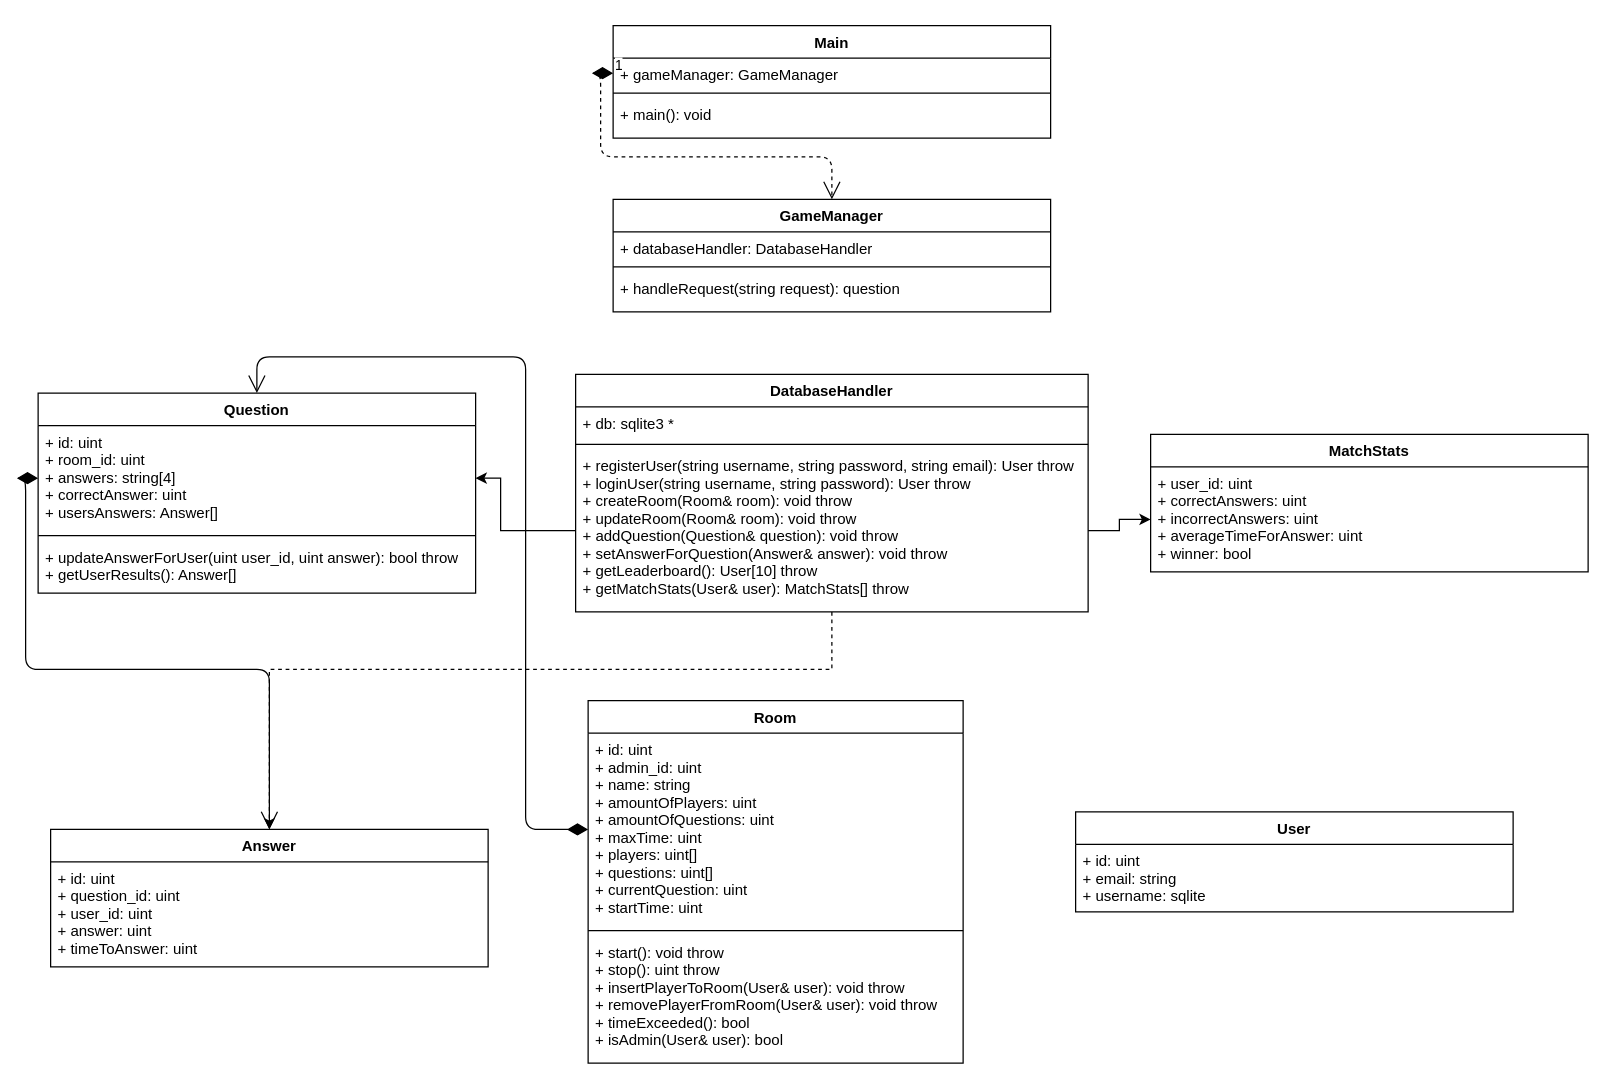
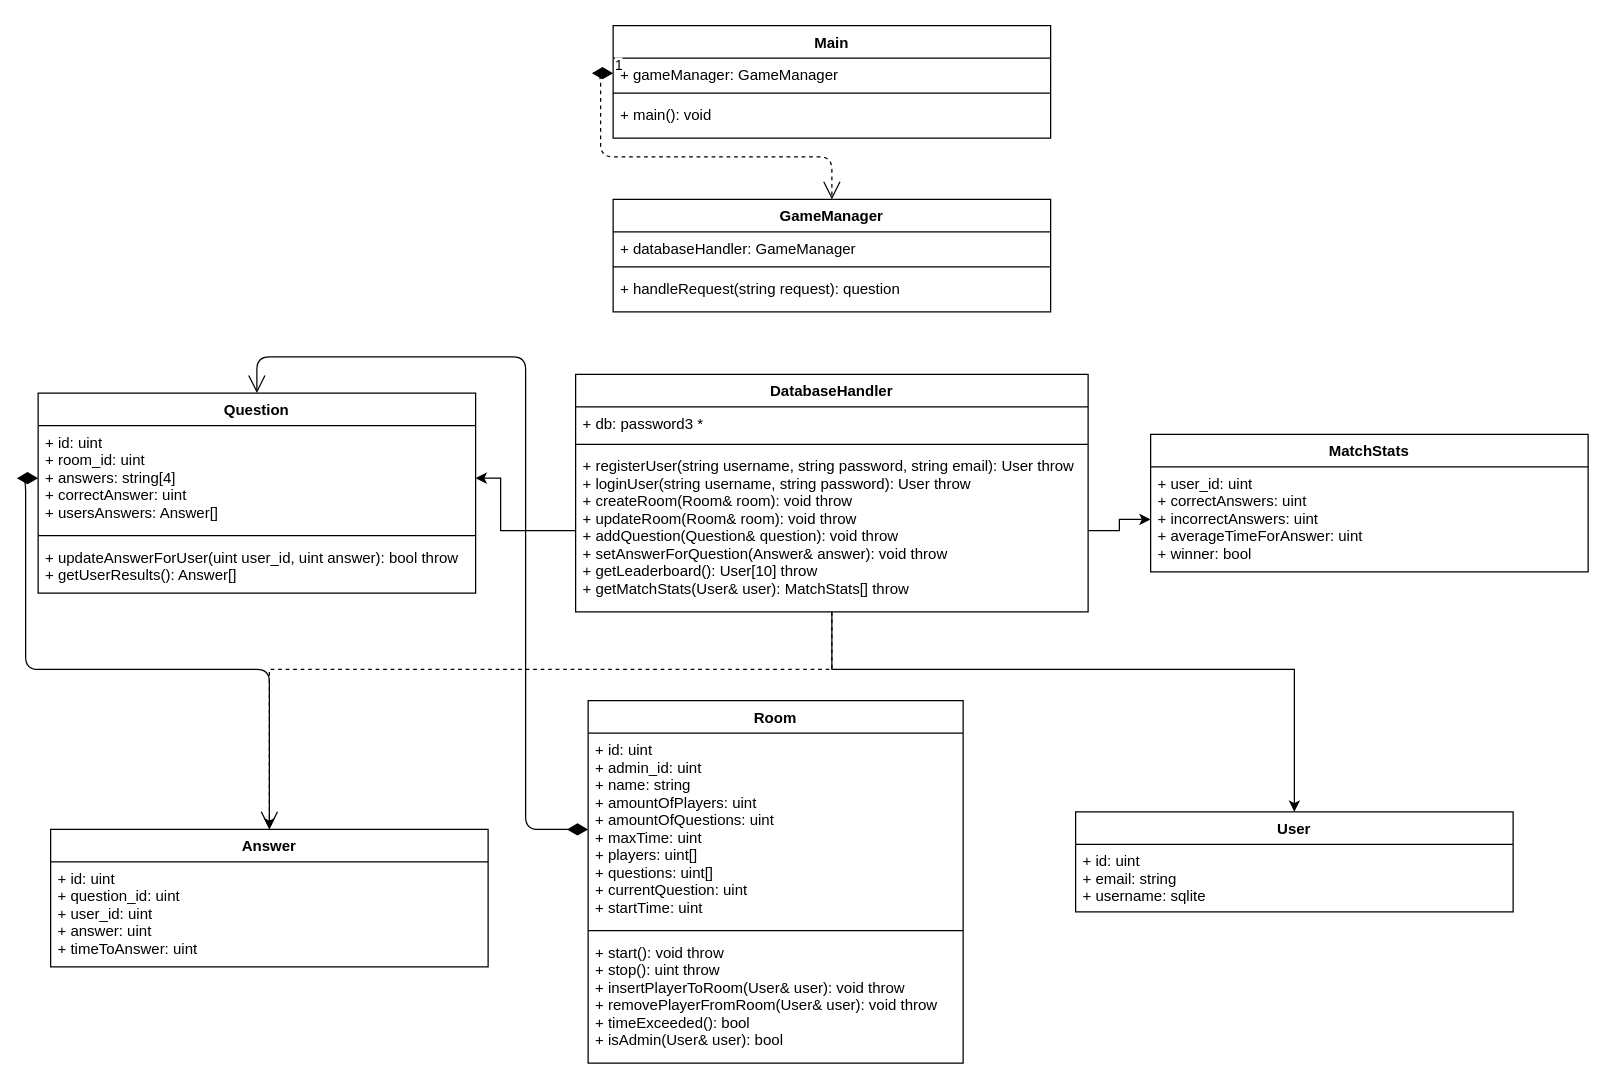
(753, 249) -> (738, 249)
(634, 424) -> (646, 424)
none -> (1131, 669)
